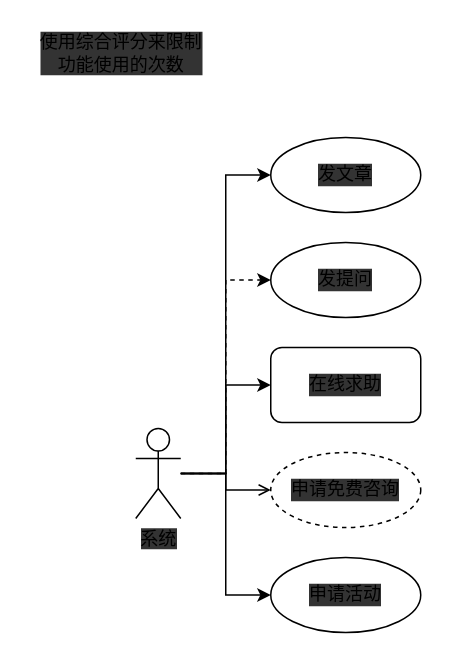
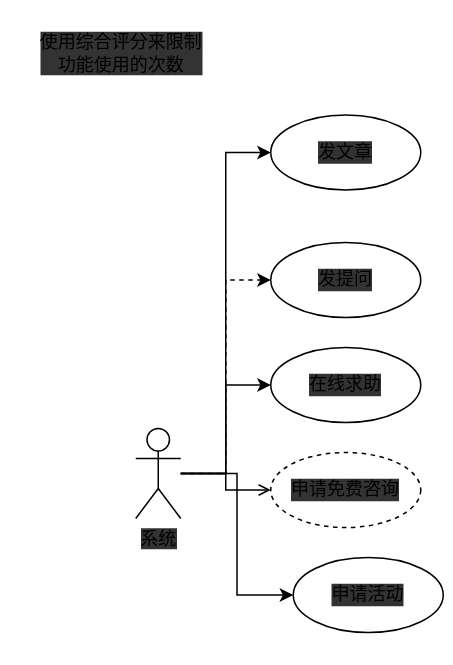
(346, 175) -> (346, 152)
(346, 385) -> (346, 385)
(346, 595) -> (368, 595)
